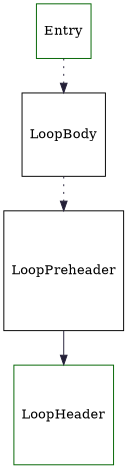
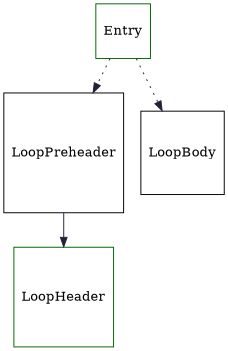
(64, 189) -> (104, 71)
